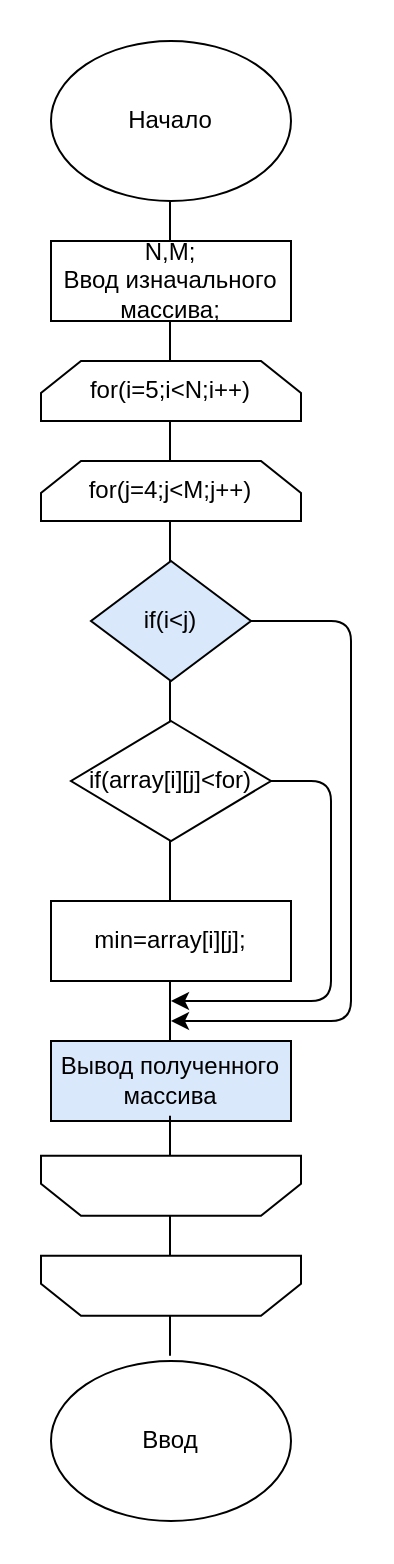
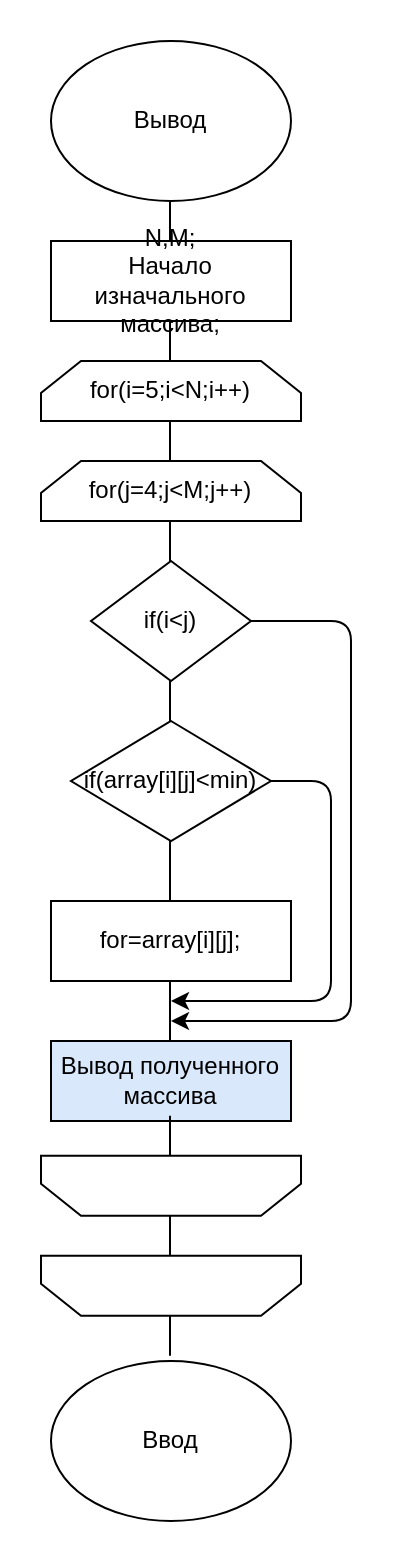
(171, 121) -> (171, 121)
(171, 281) -> (171, 281)
(171, 621) -> (171, 621)
(171, 781) -> (171, 781)
(171, 941) -> (171, 941)
